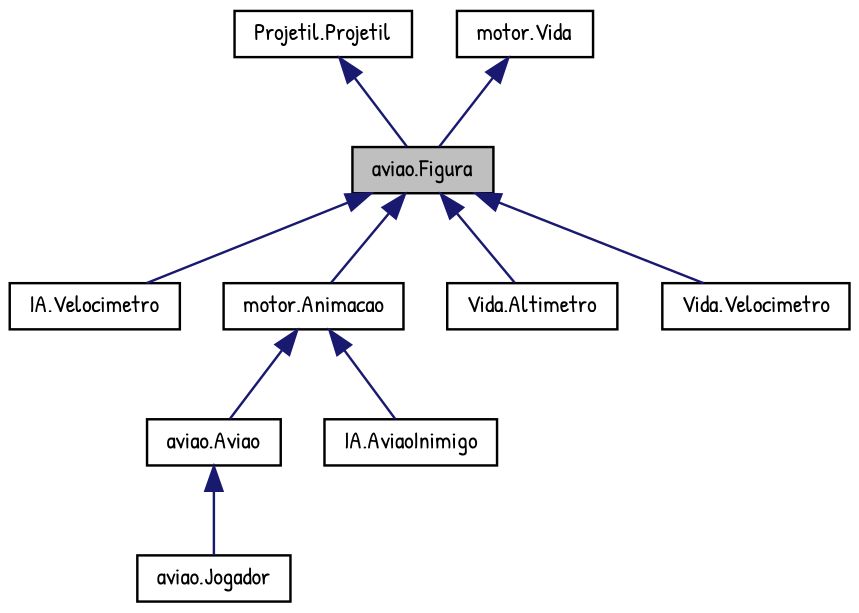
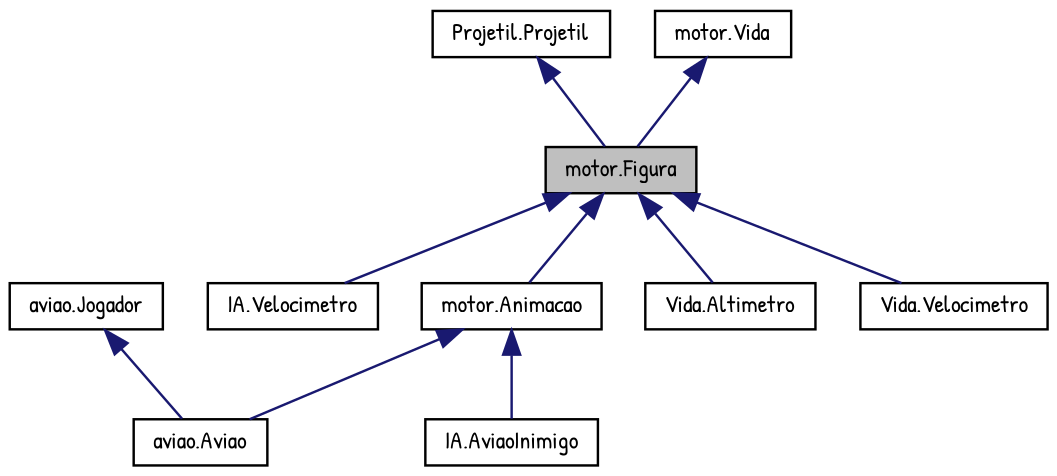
(423, 170) -> (621, 170)
(214, 523) -> (152, 384)
